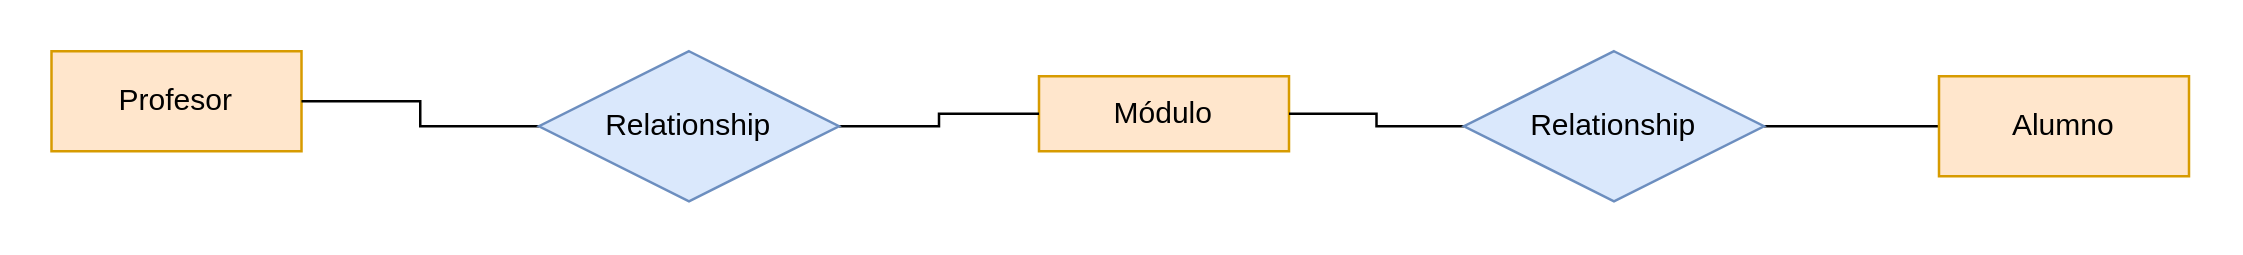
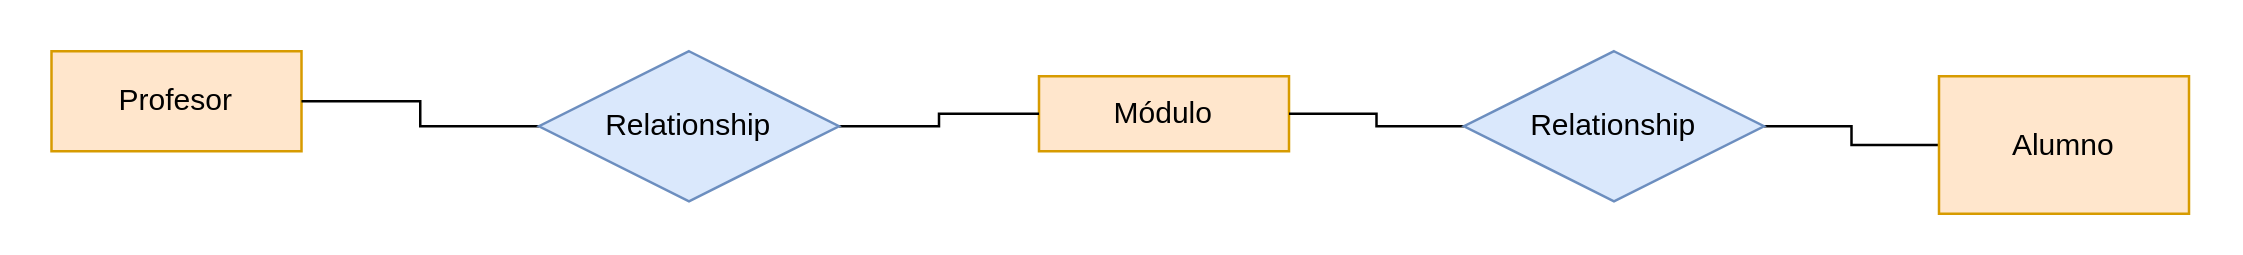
(2064, 126) -> (2064, 145)
